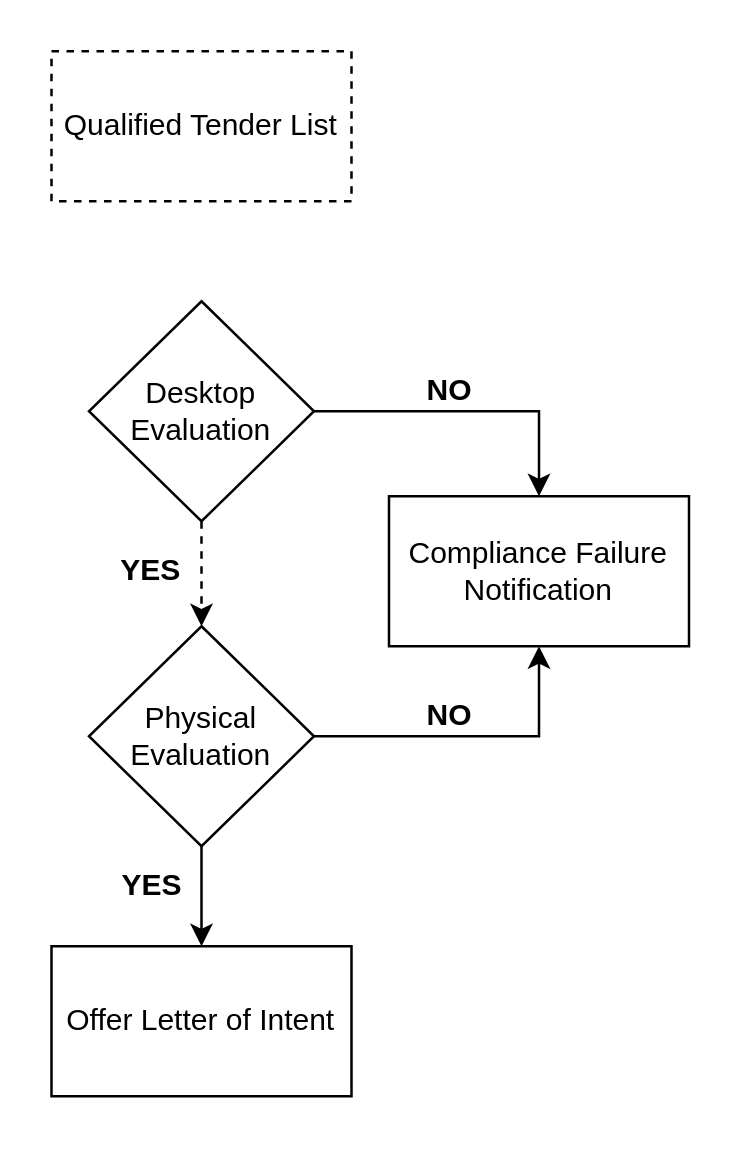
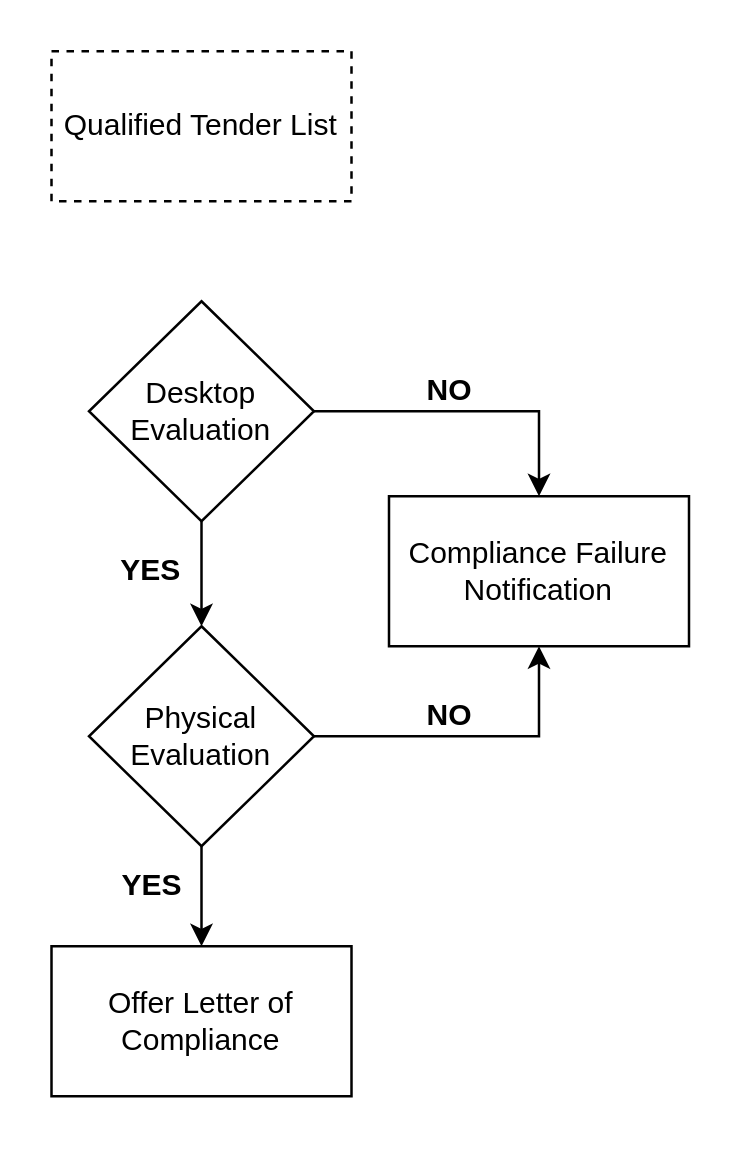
(201, 567) -> (201, 567)
(201, 1021) -> (201, 1021)
